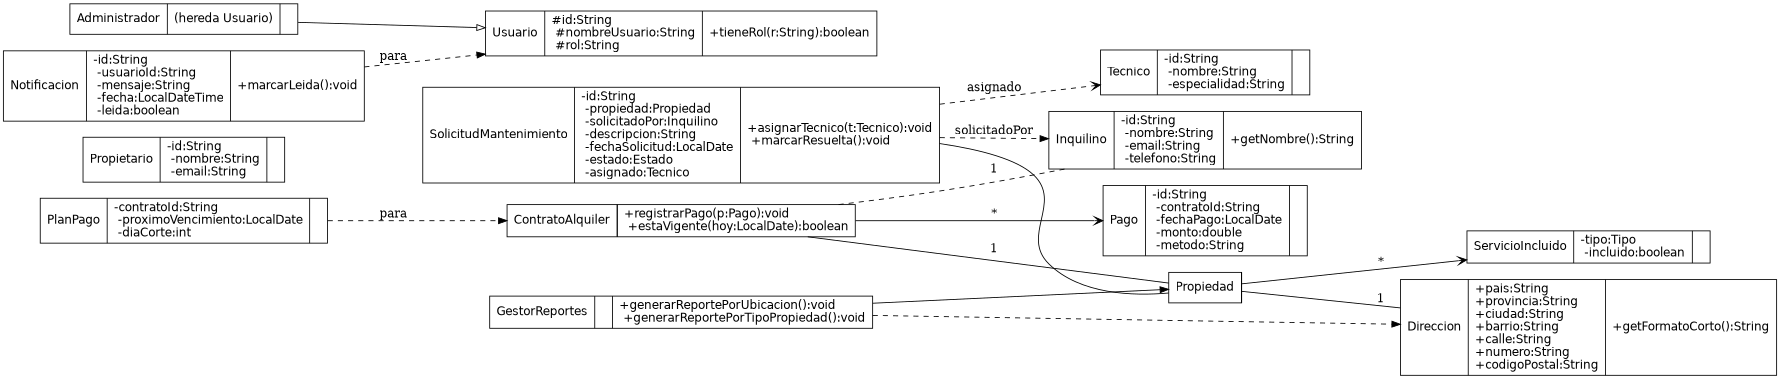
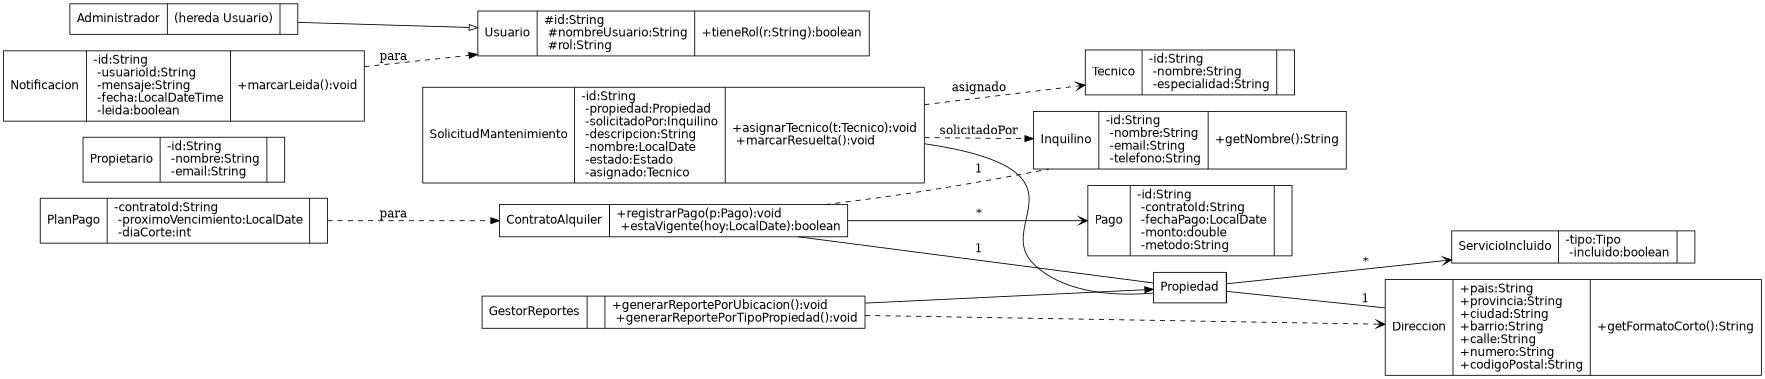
(657, 147) -> (639, 147)
(1132, 320) -> (1121, 320)
